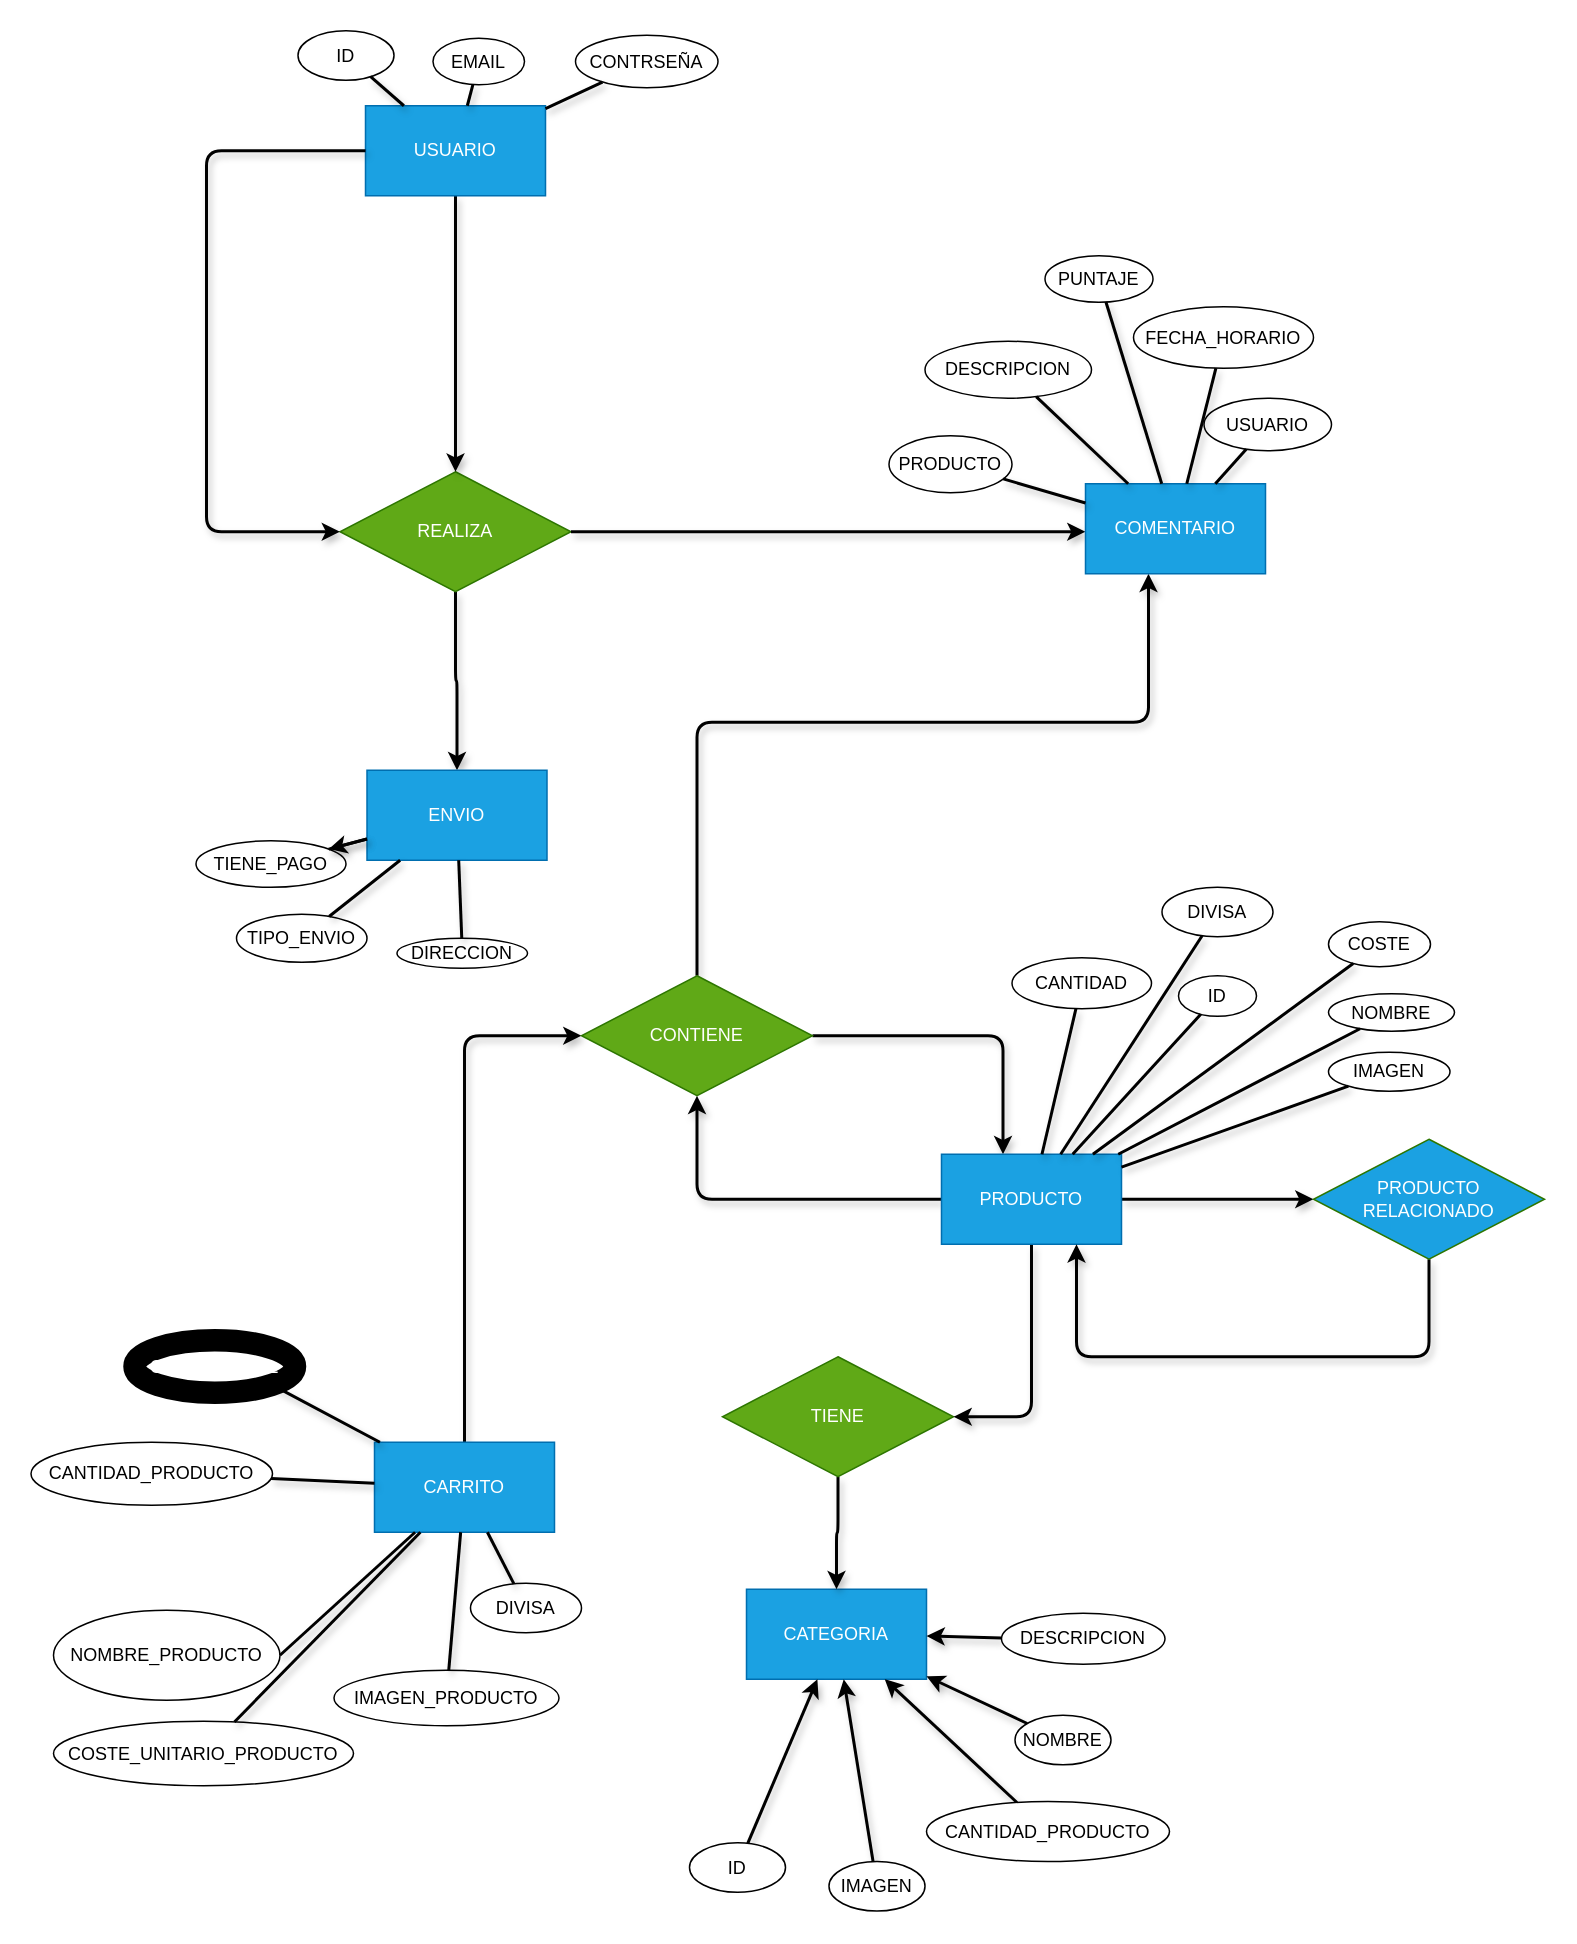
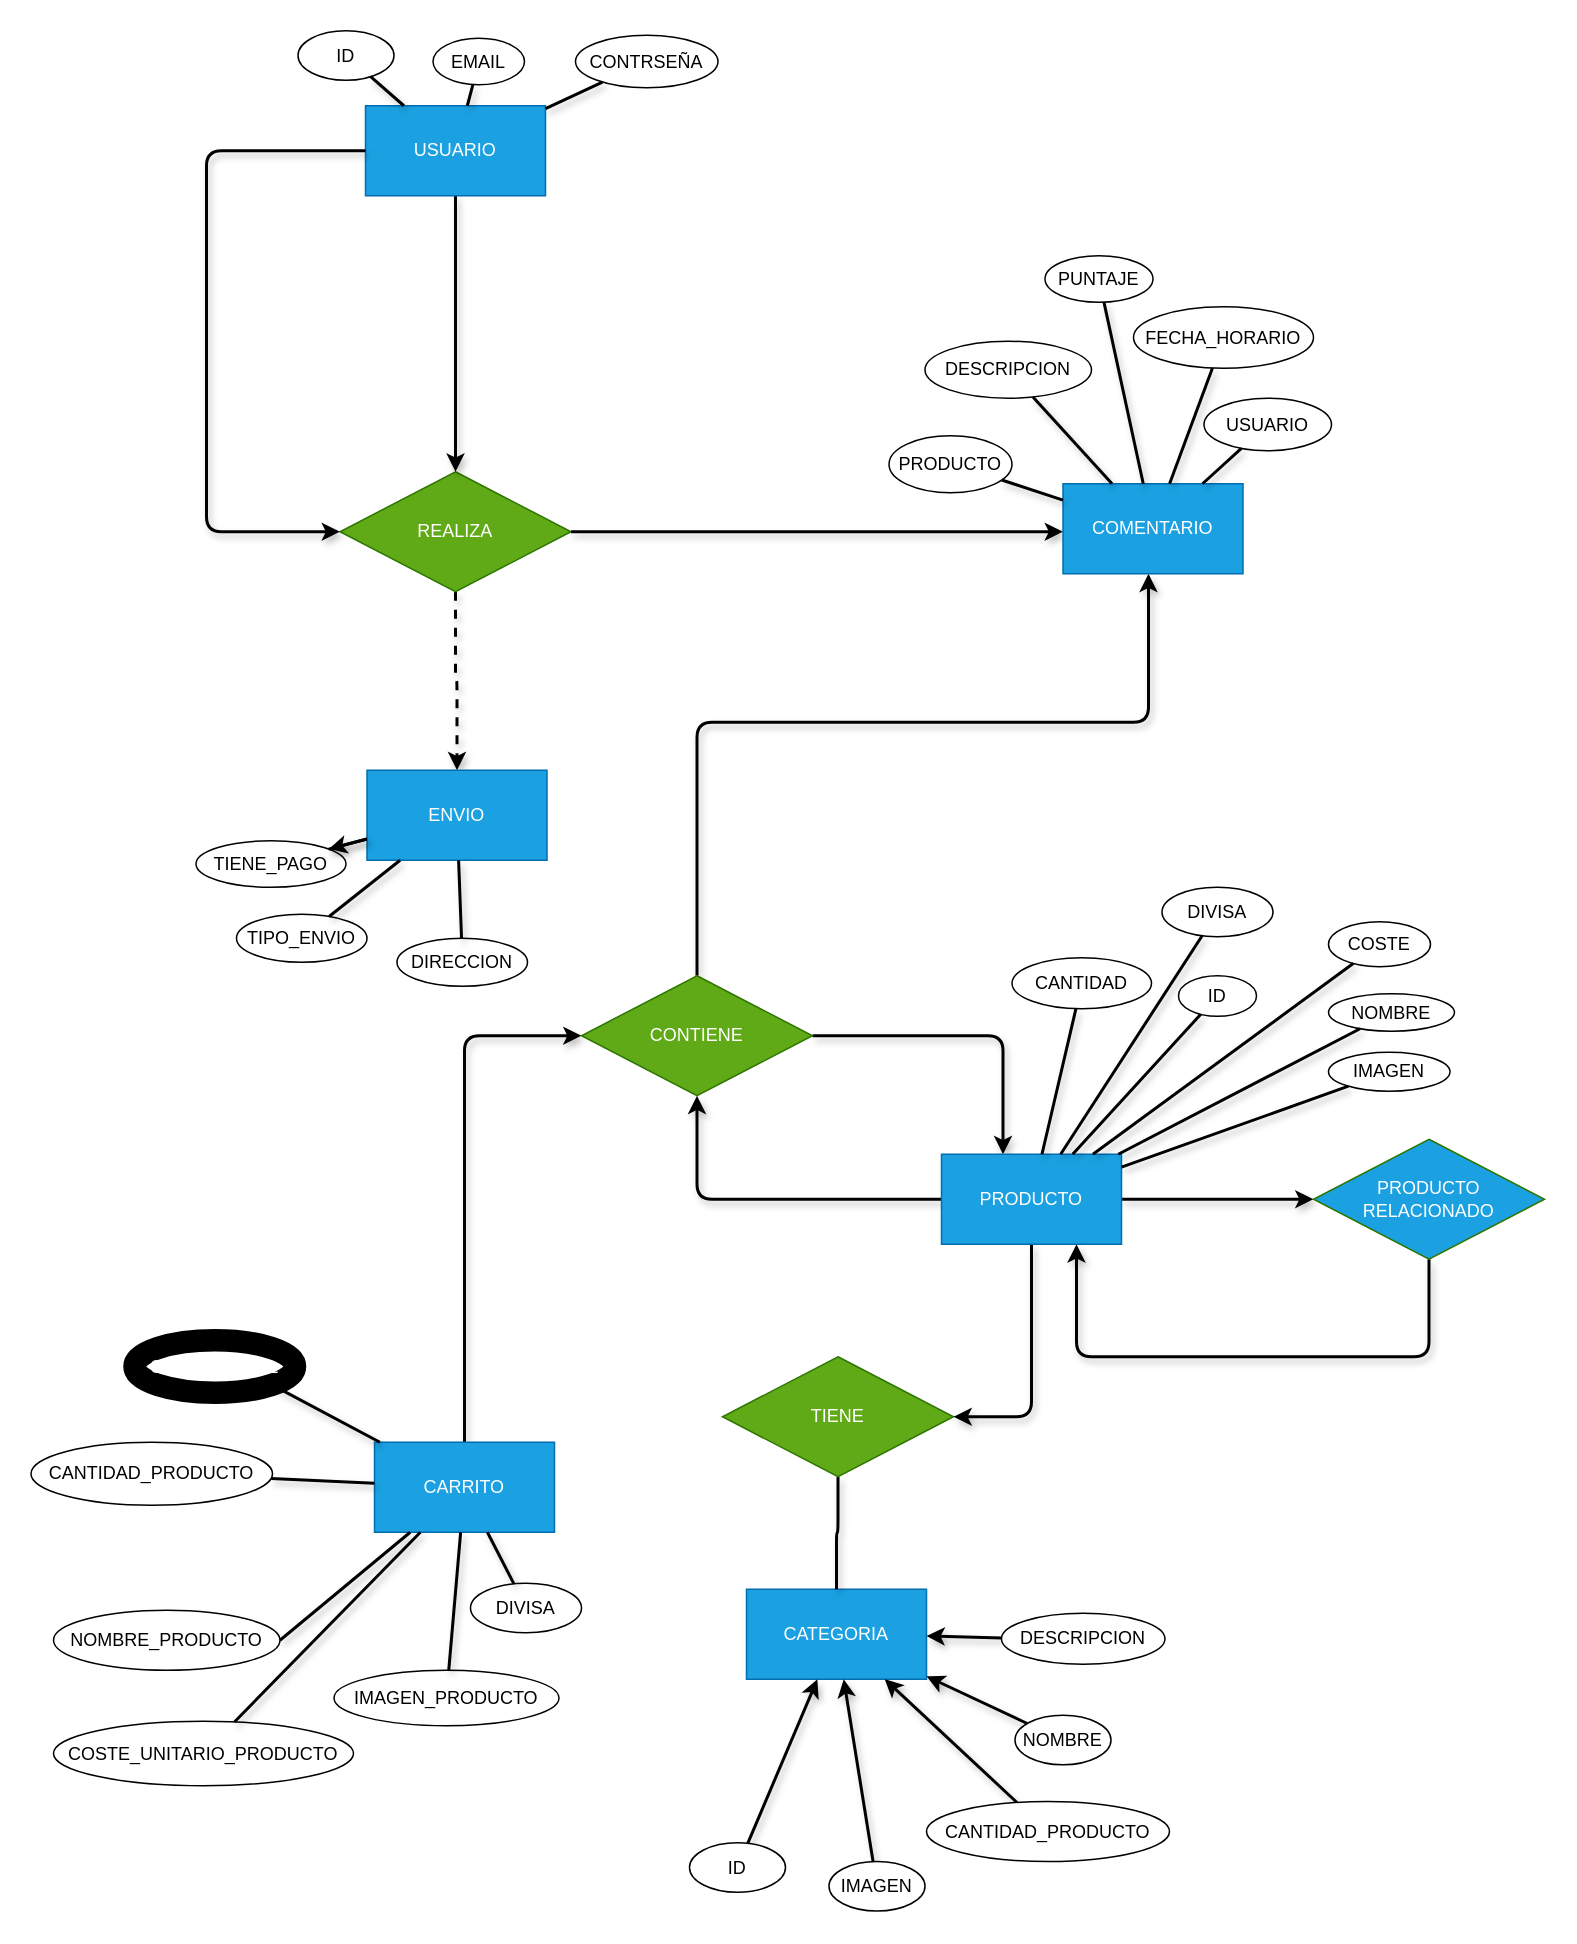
(1175, 529) -> (1153, 529)
(455, 677) -> (455, 677)
(462, 953) -> (462, 962)
(836, 1574) -> (836, 1580)
(167, 1655) -> (167, 1640)
